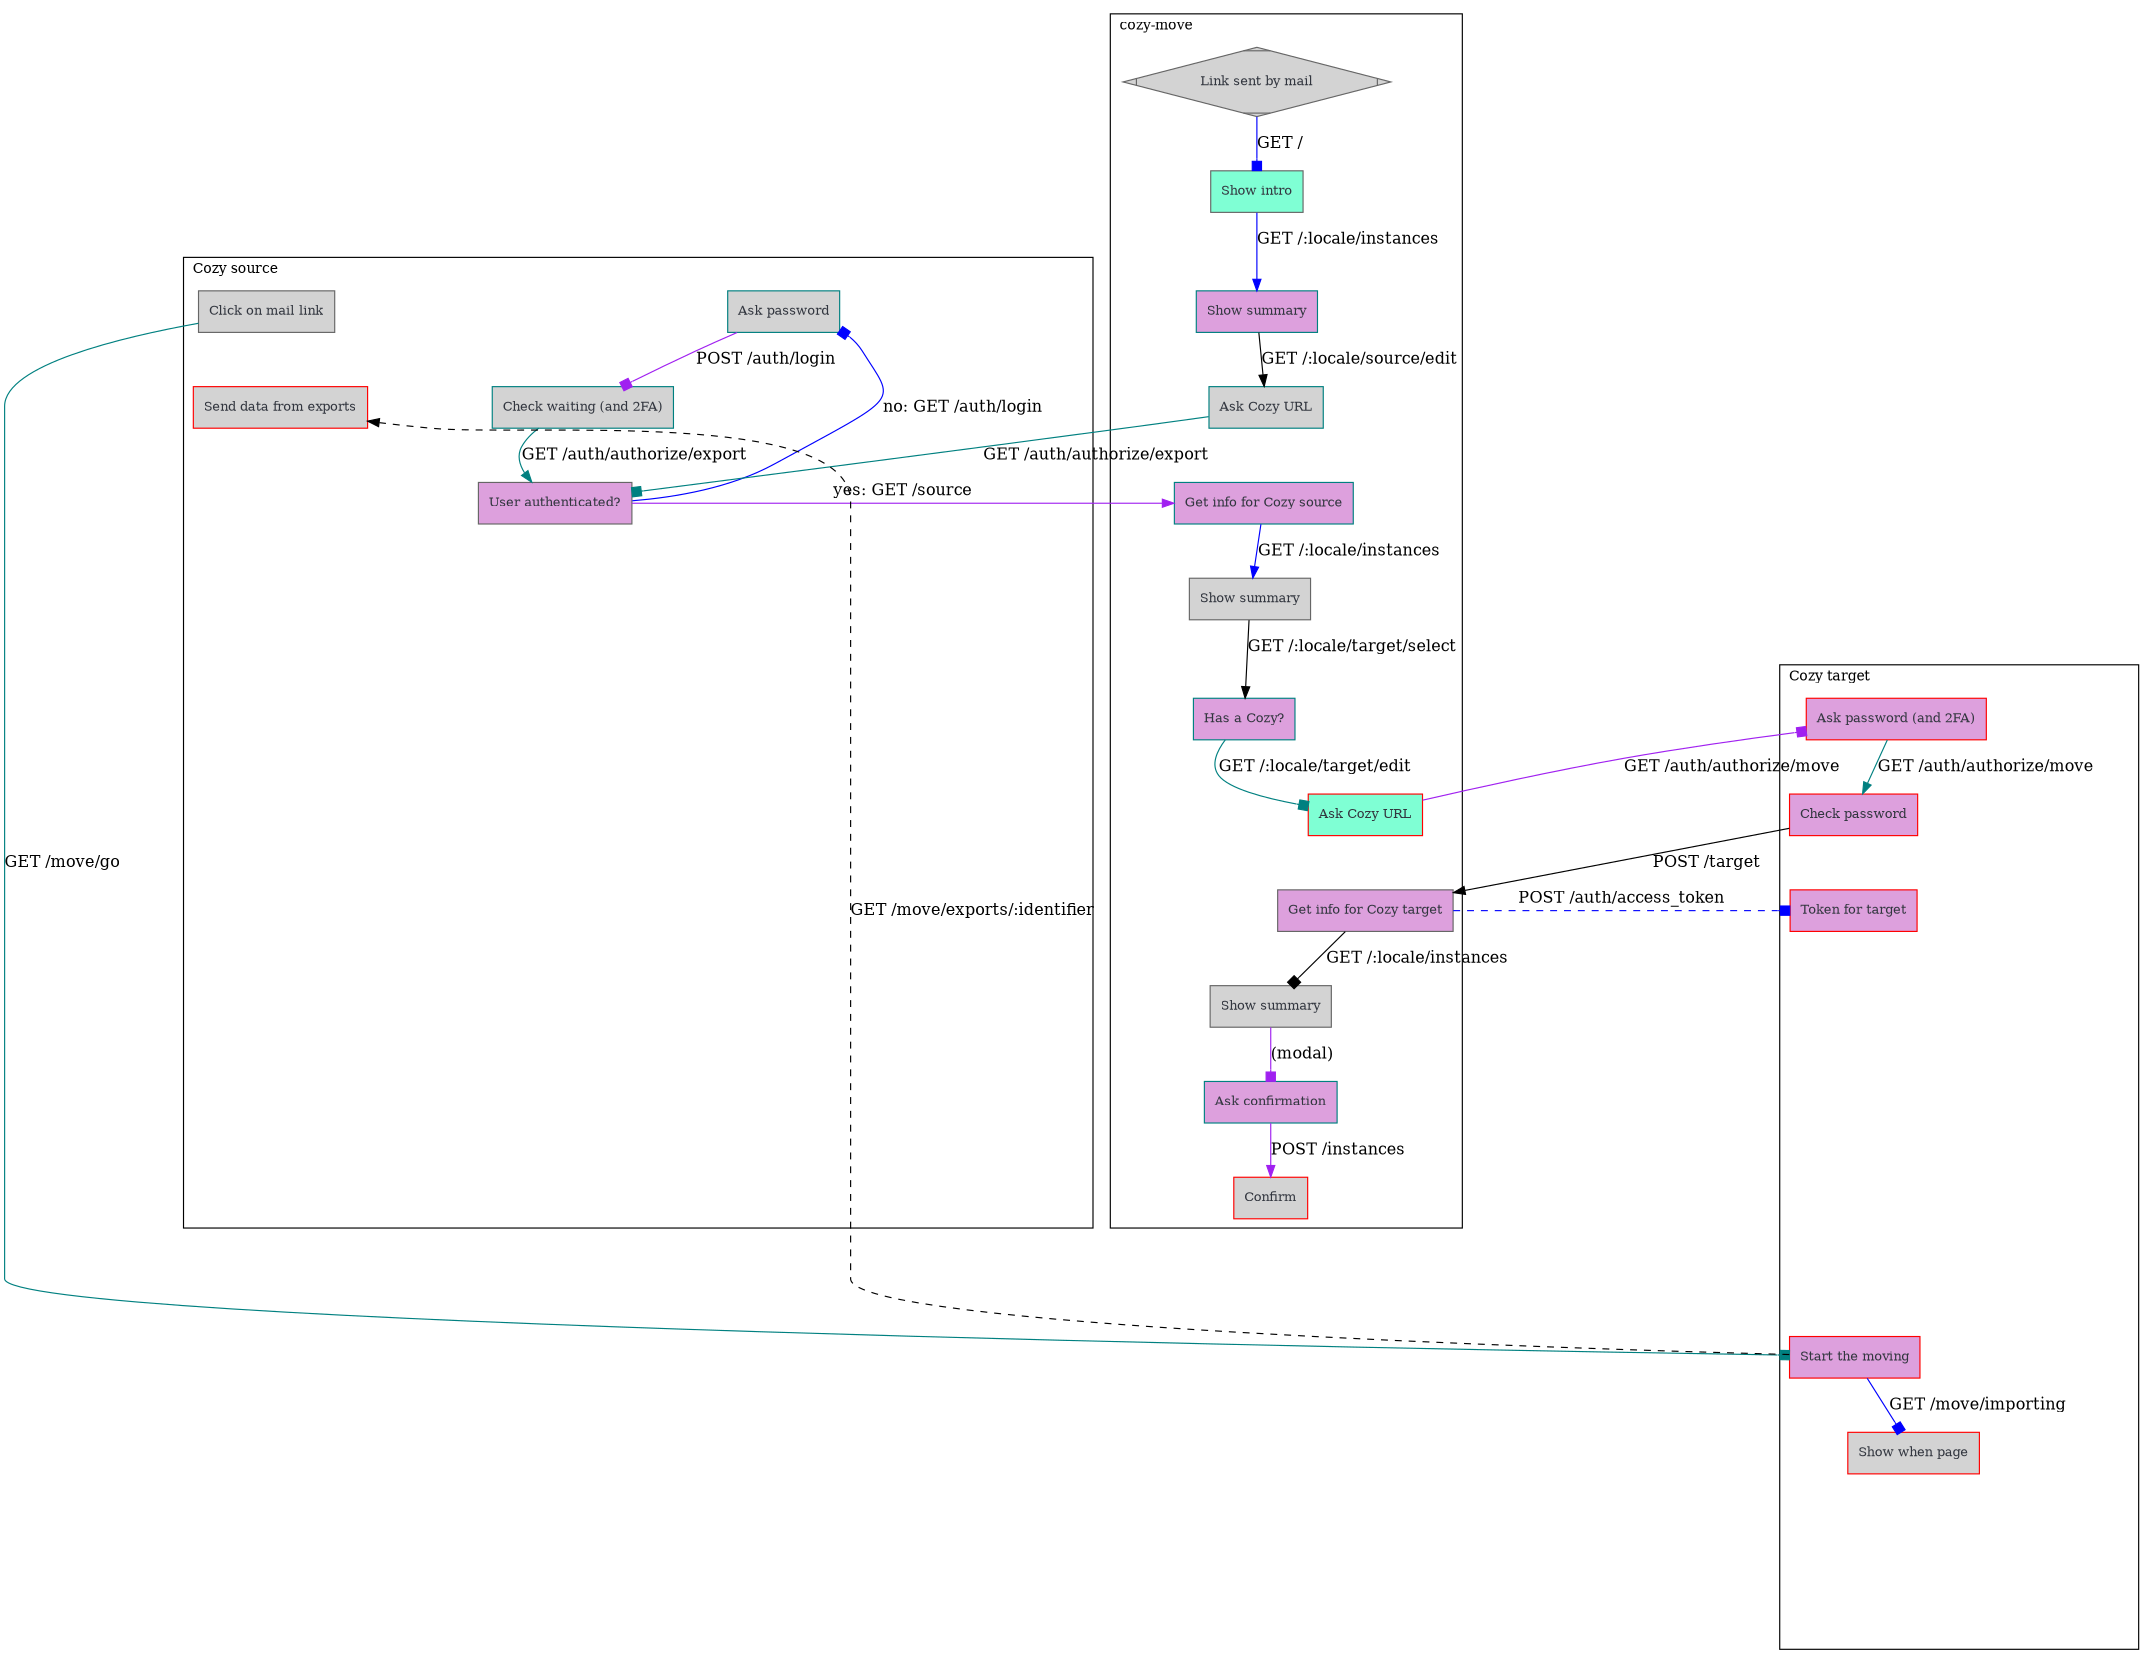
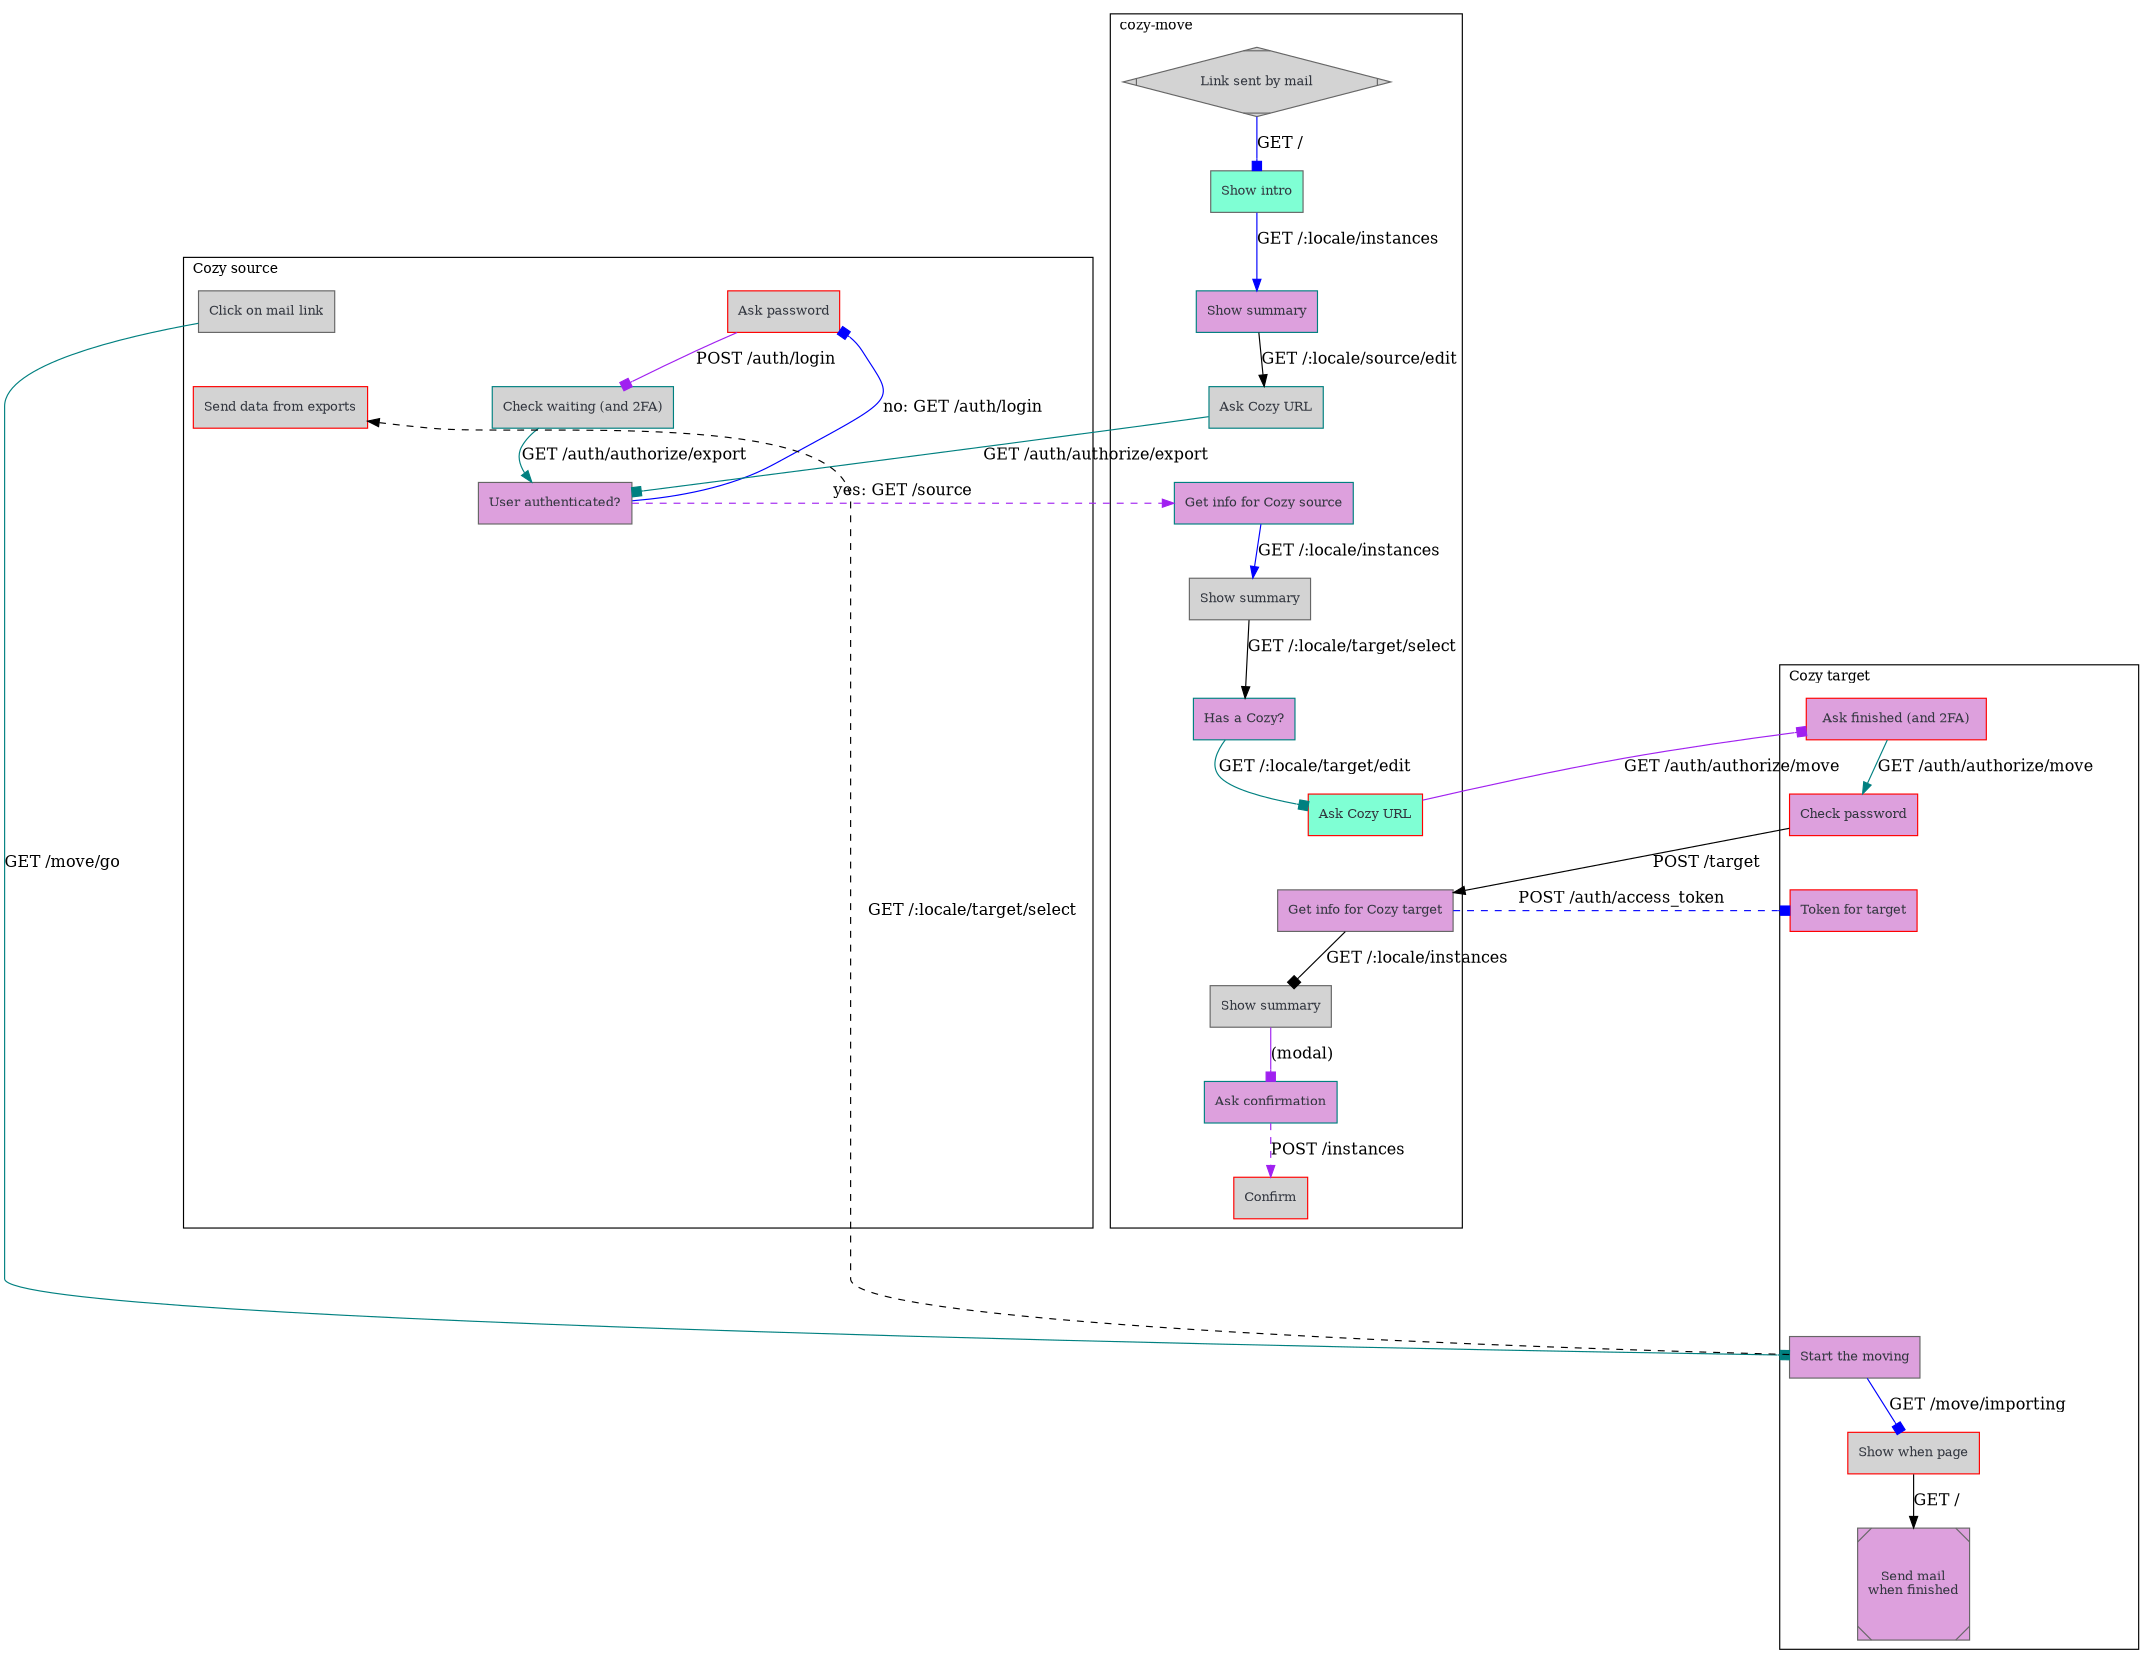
(784, 312) -> (784, 312)
(897, 503) -> (897, 503)
(1896, 719) -> (1896, 719)
(972, 911) -> (972, 911)
(1271, 1144) -> (1271, 1144)
(1855, 1357) -> (1855, 1357)
none -> (1914, 1584)
